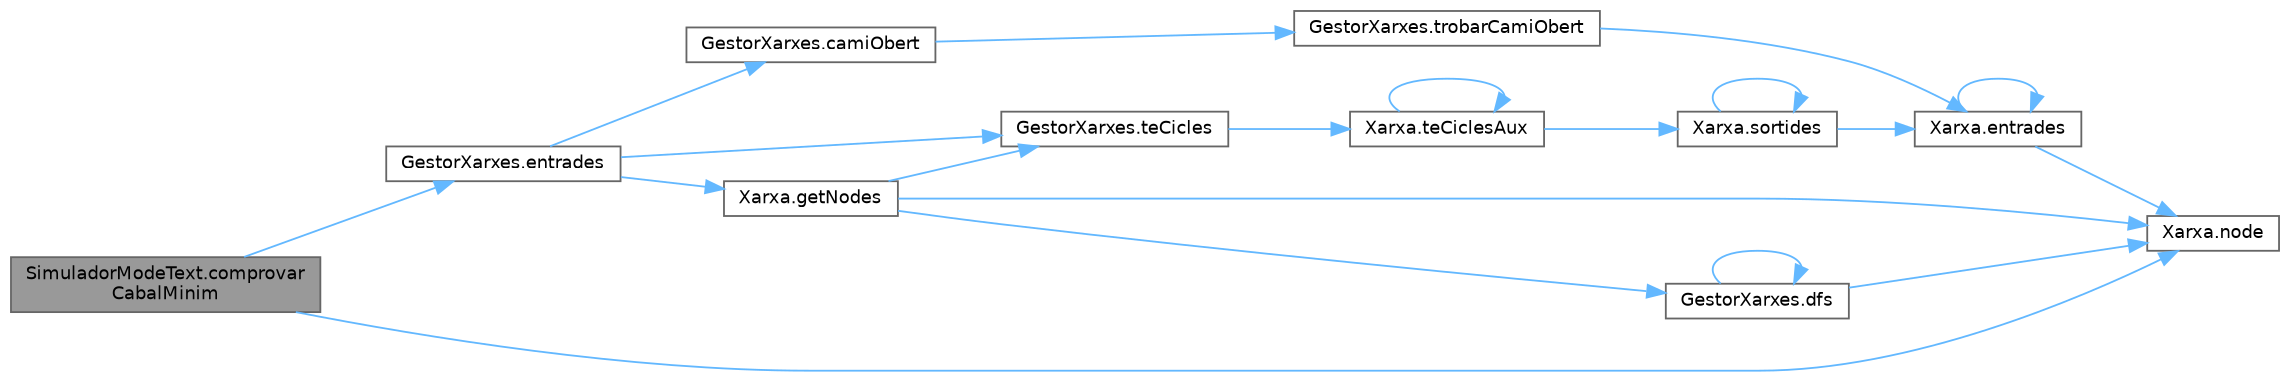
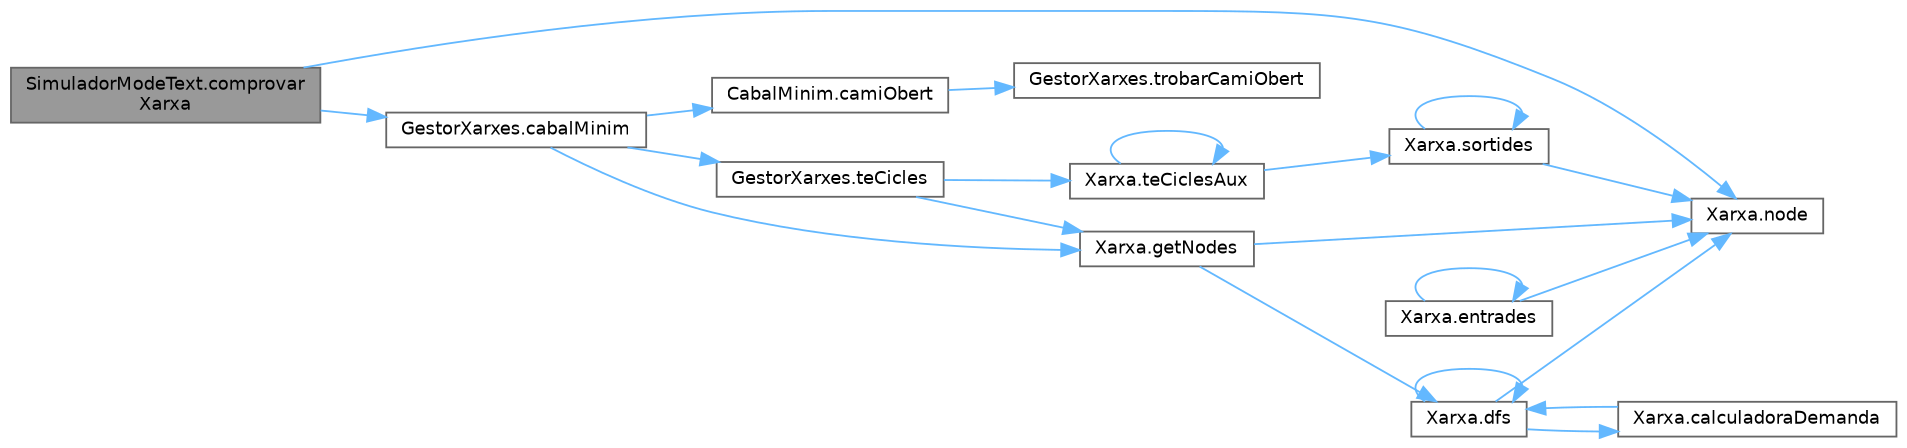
(811, 45) -> (830, 95)
(1780, 47) -> none
(1866, 129) -> (1608, 180)
(503, 164) -> (516, 130)
(954, 166) -> (990, 212)
(166, 285) -> (166, 95)
(1757, 301) -> (1469, 419)
none -> (1757, 419)
